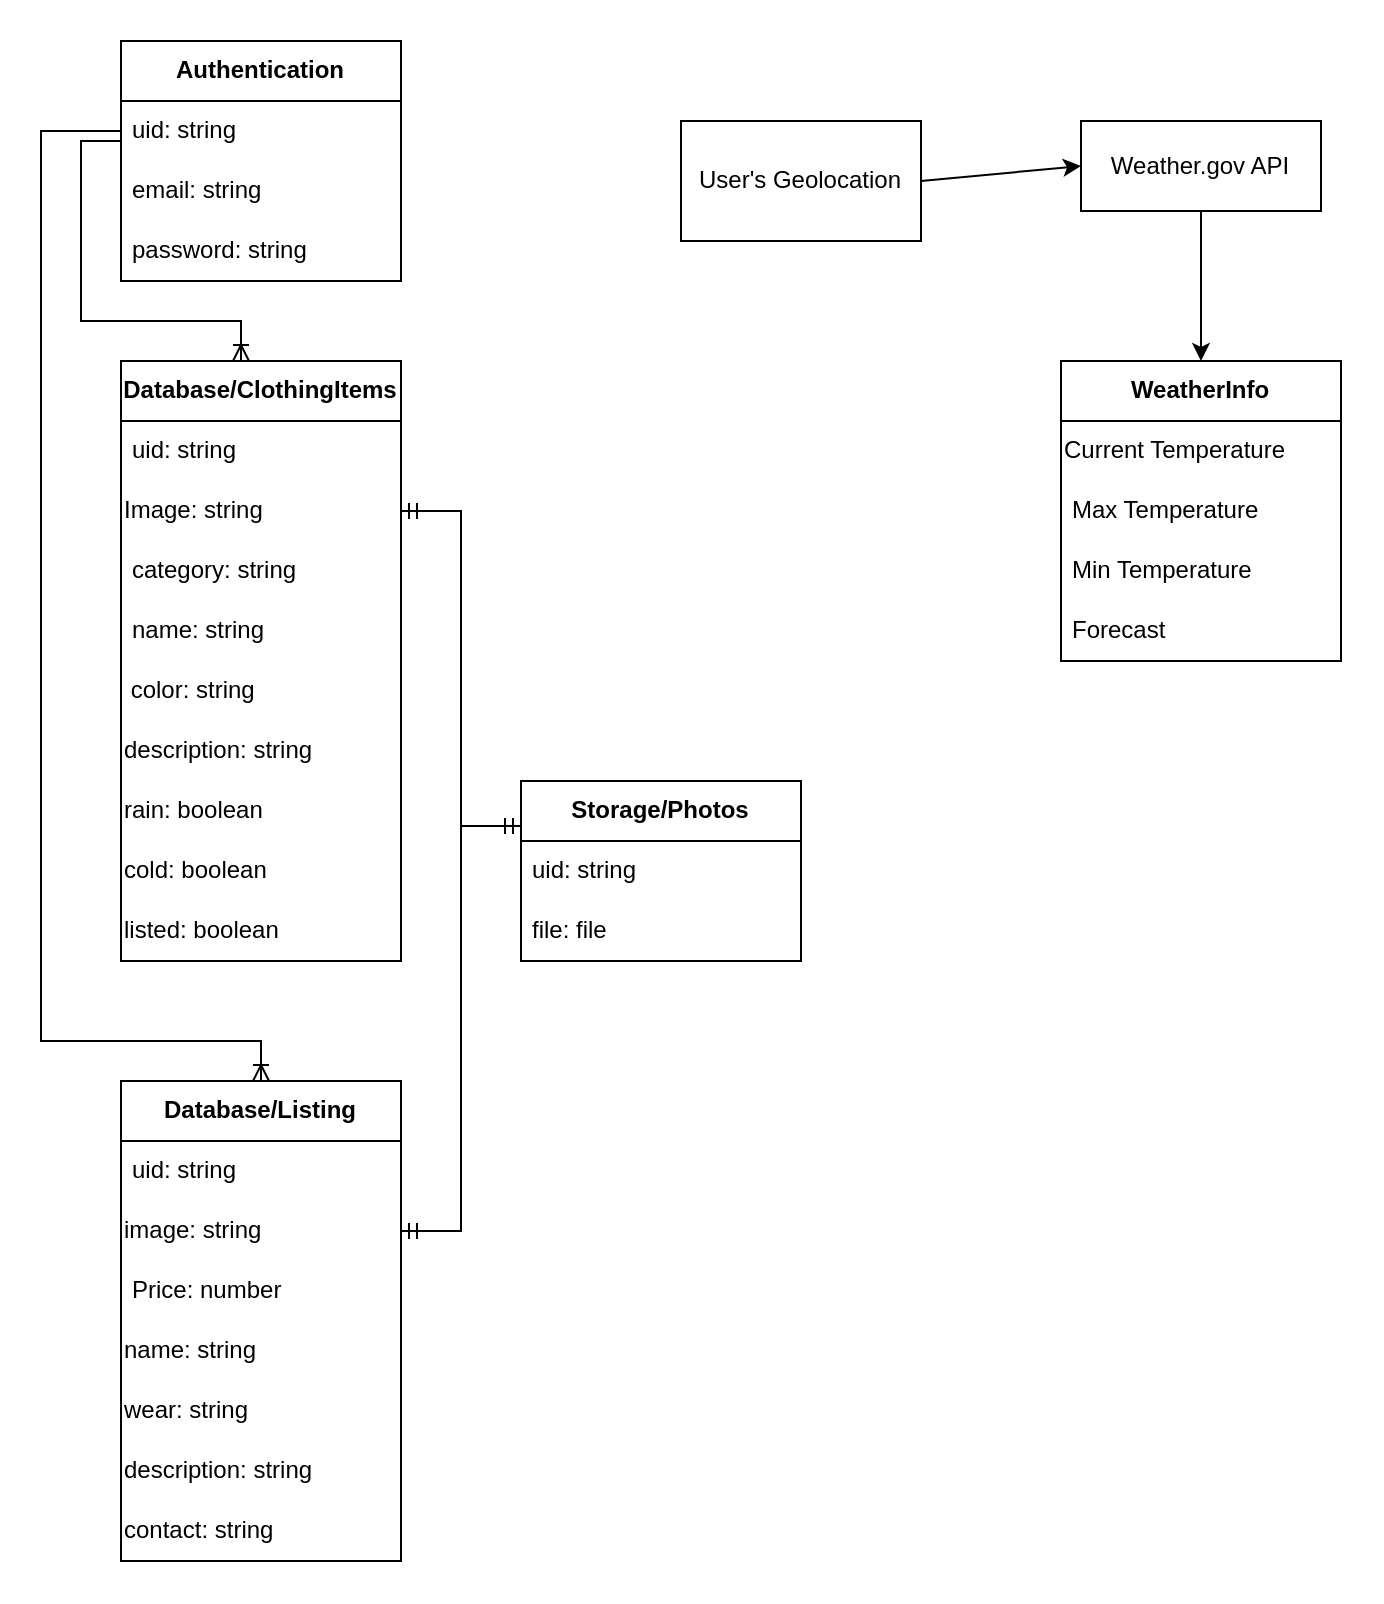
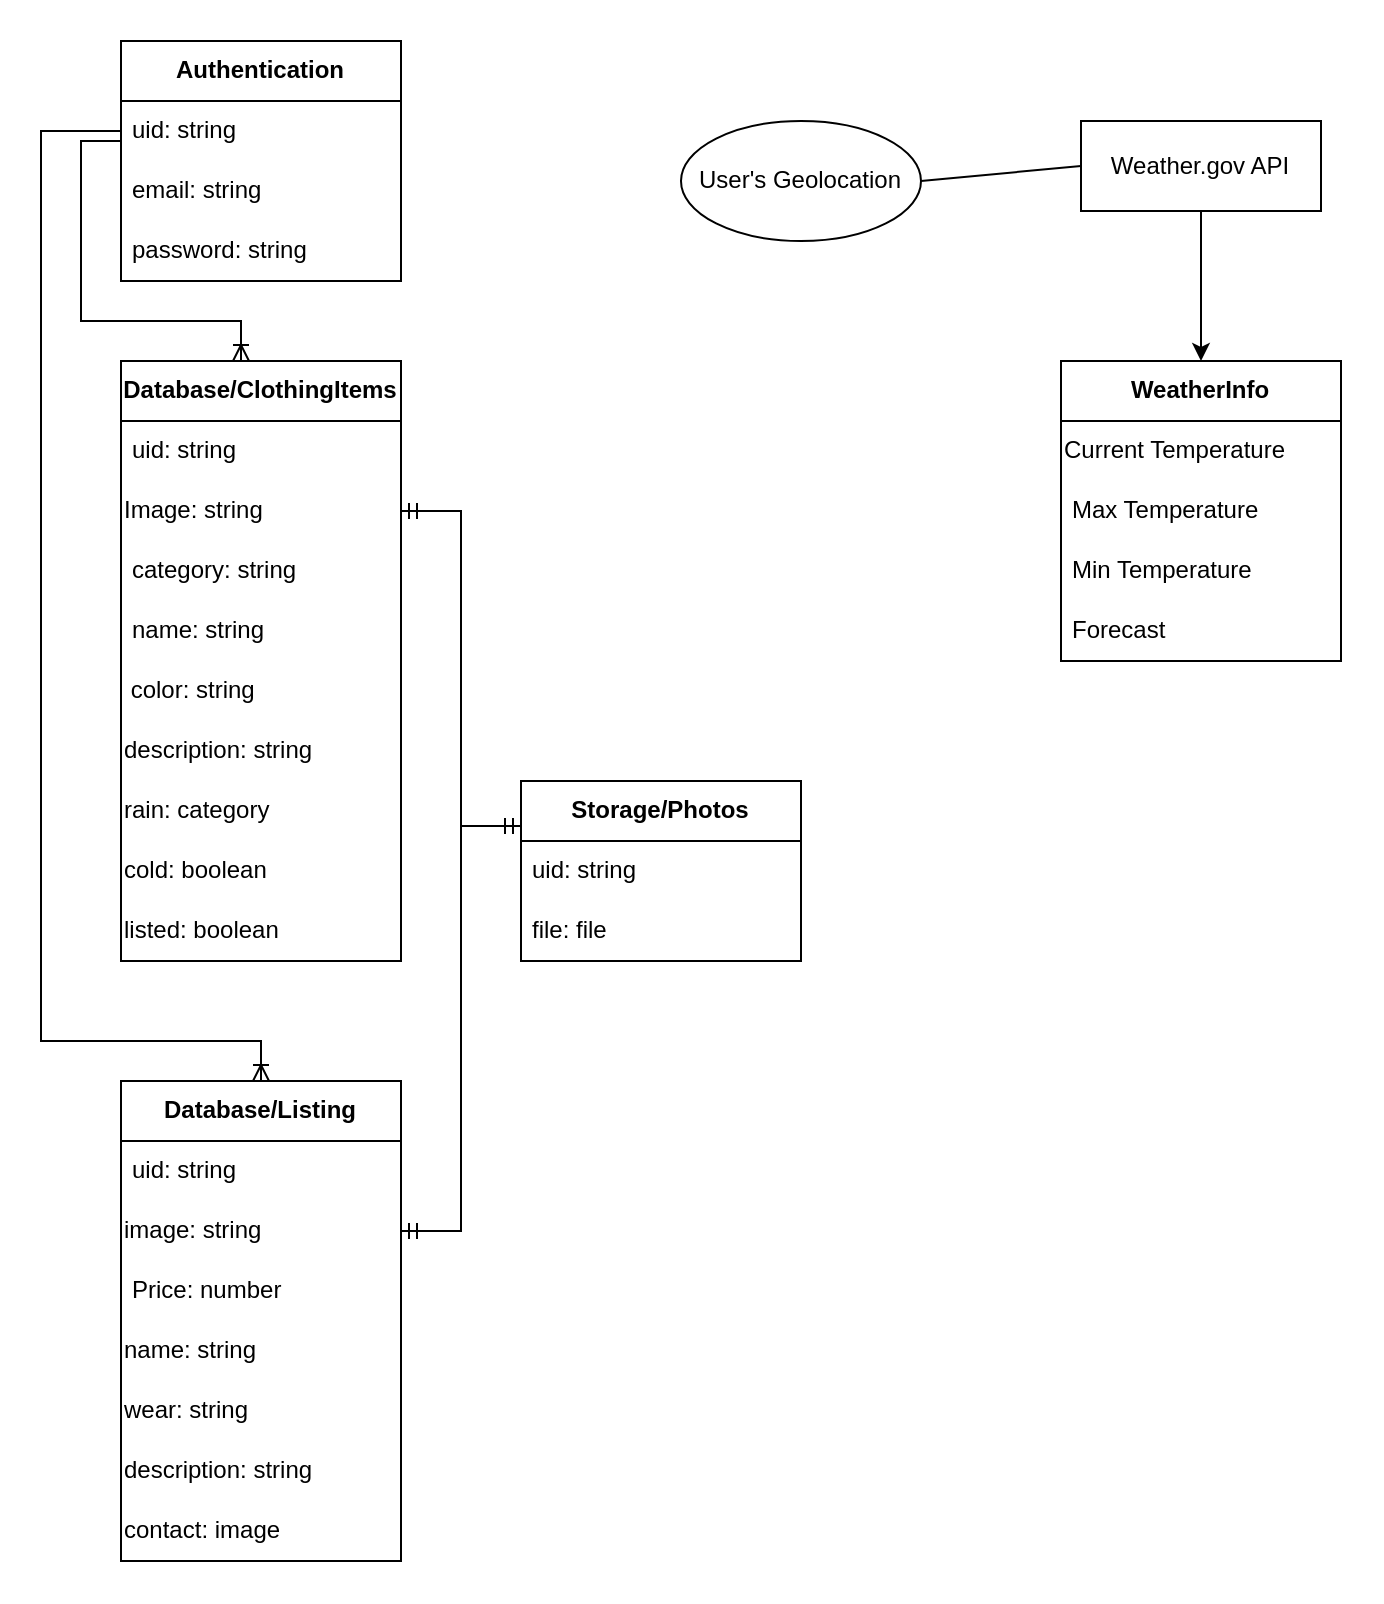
(1066, 167) -> (1071, 167)
(801, 181) -> (801, 181)
(200, 811) -> (210, 811)
(216, 1531) -> (210, 1531)
